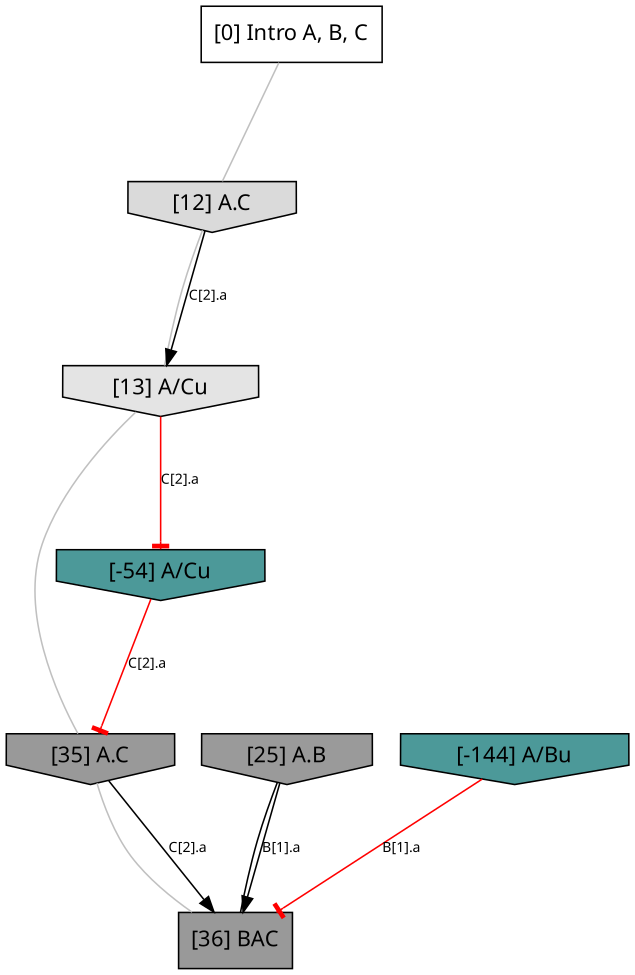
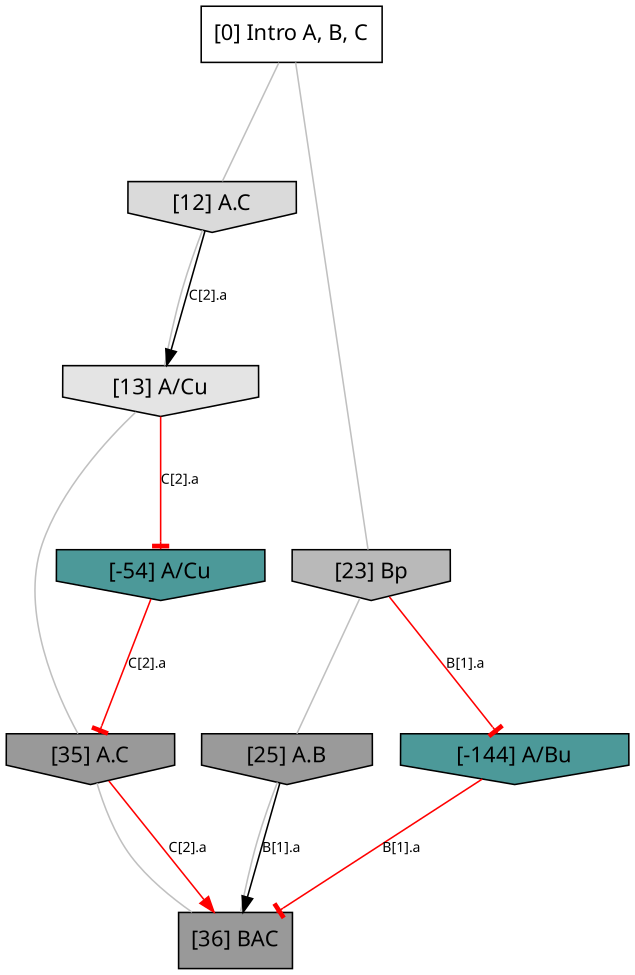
none -> (371, 572)
(156, 840) -> (156, 840)
(256, 846) -> (256, 846)
